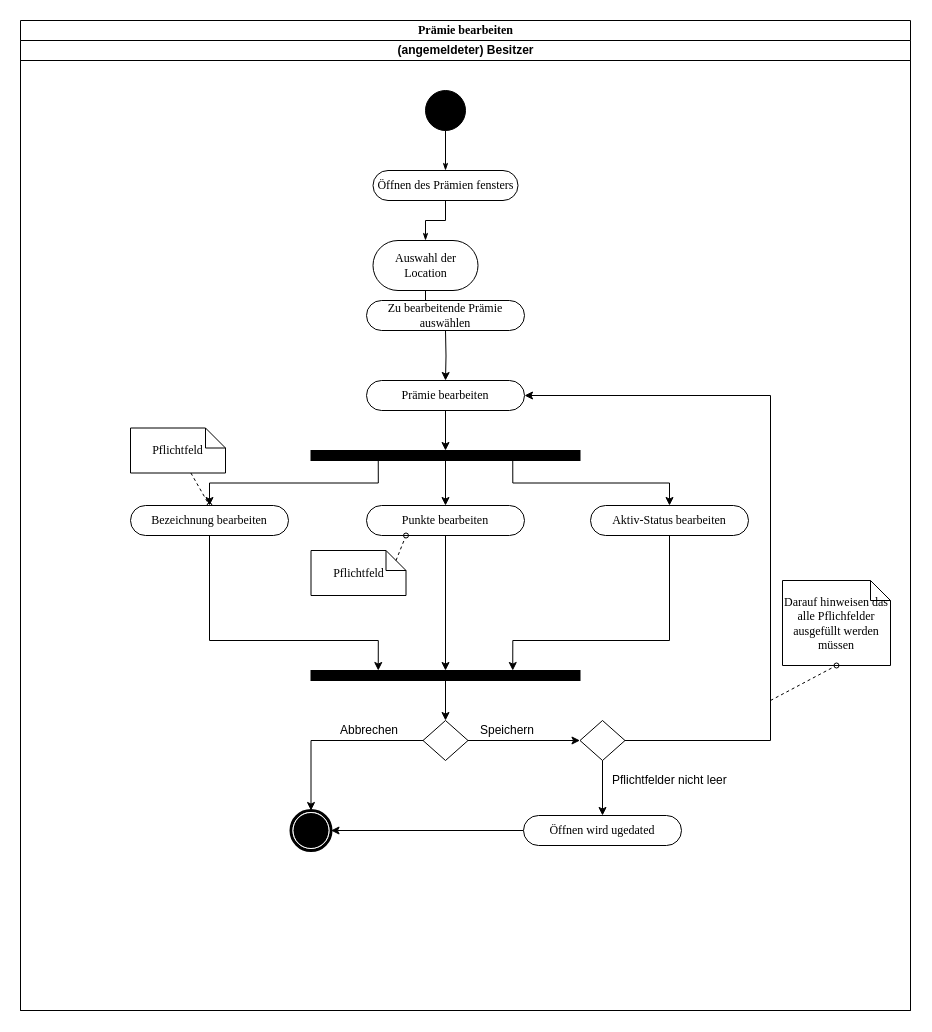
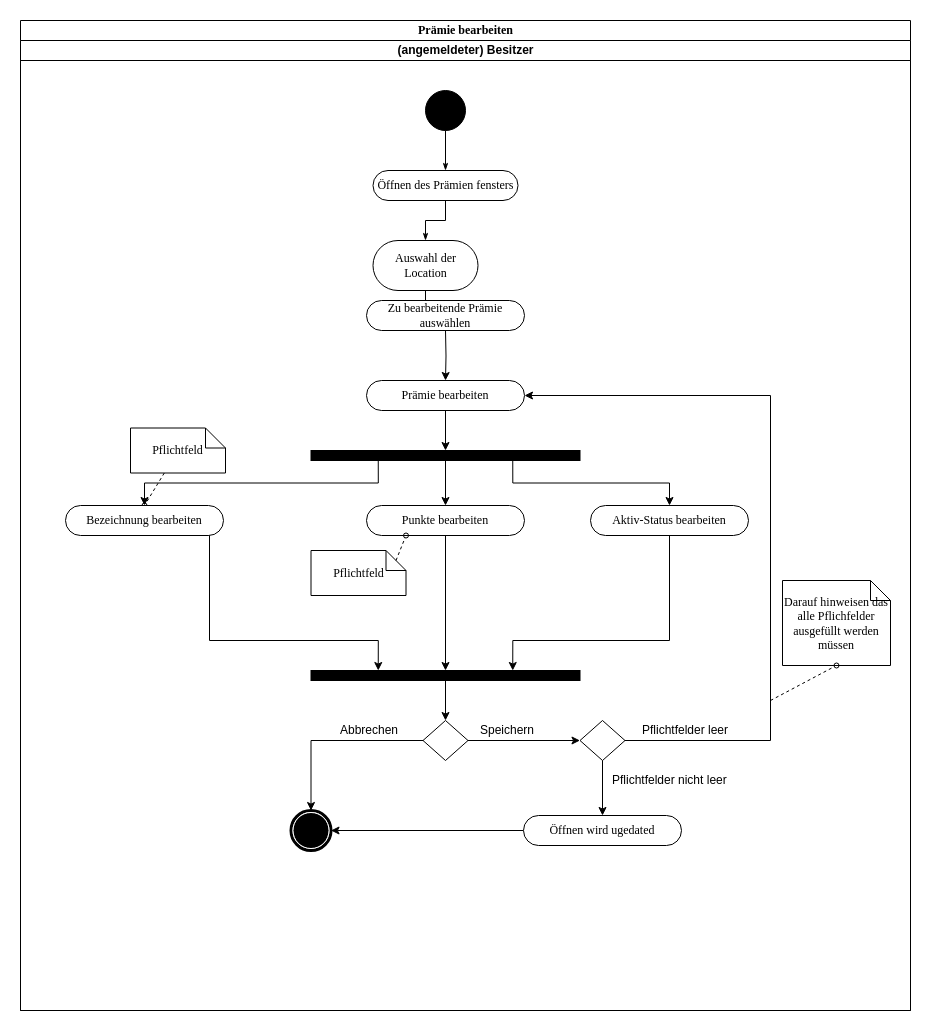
(210, 521) -> (145, 521)
none -> (691, 731)
